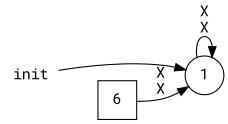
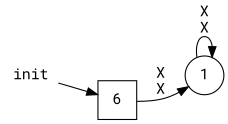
(117, 64) -> (73, 87)
